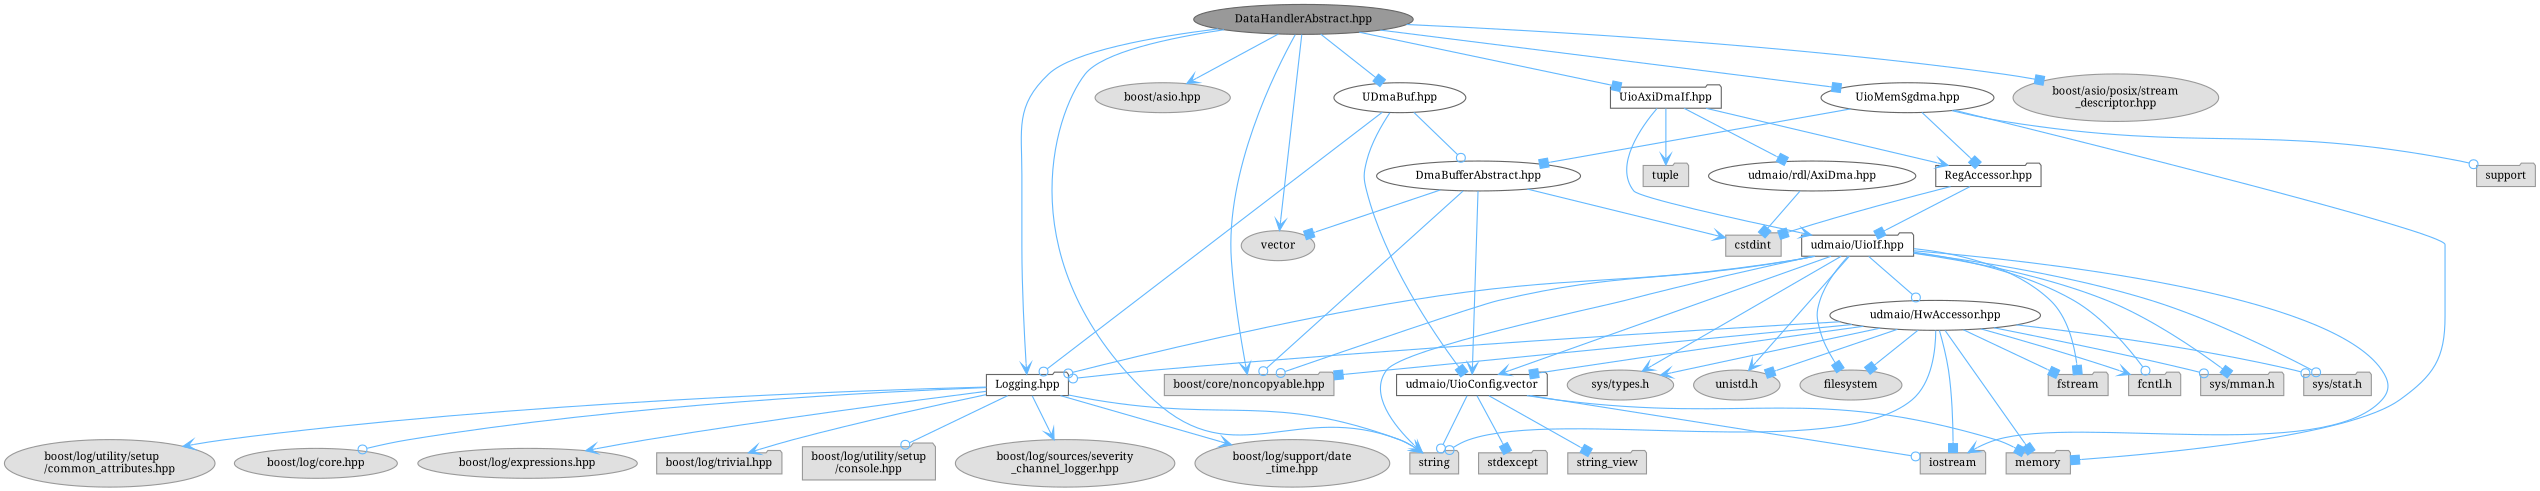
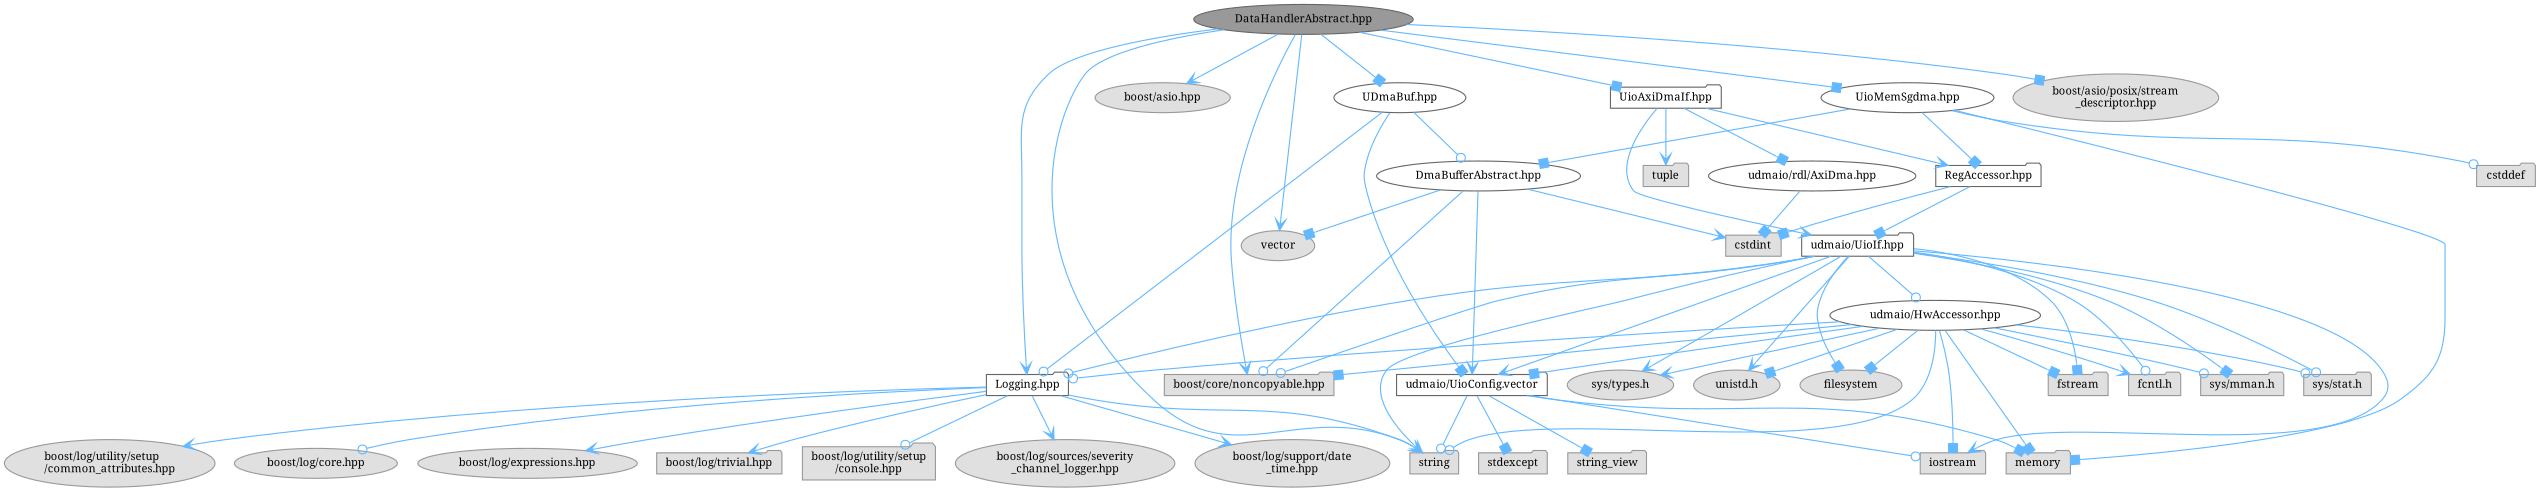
(2506, 176) -> (2506, 176)
